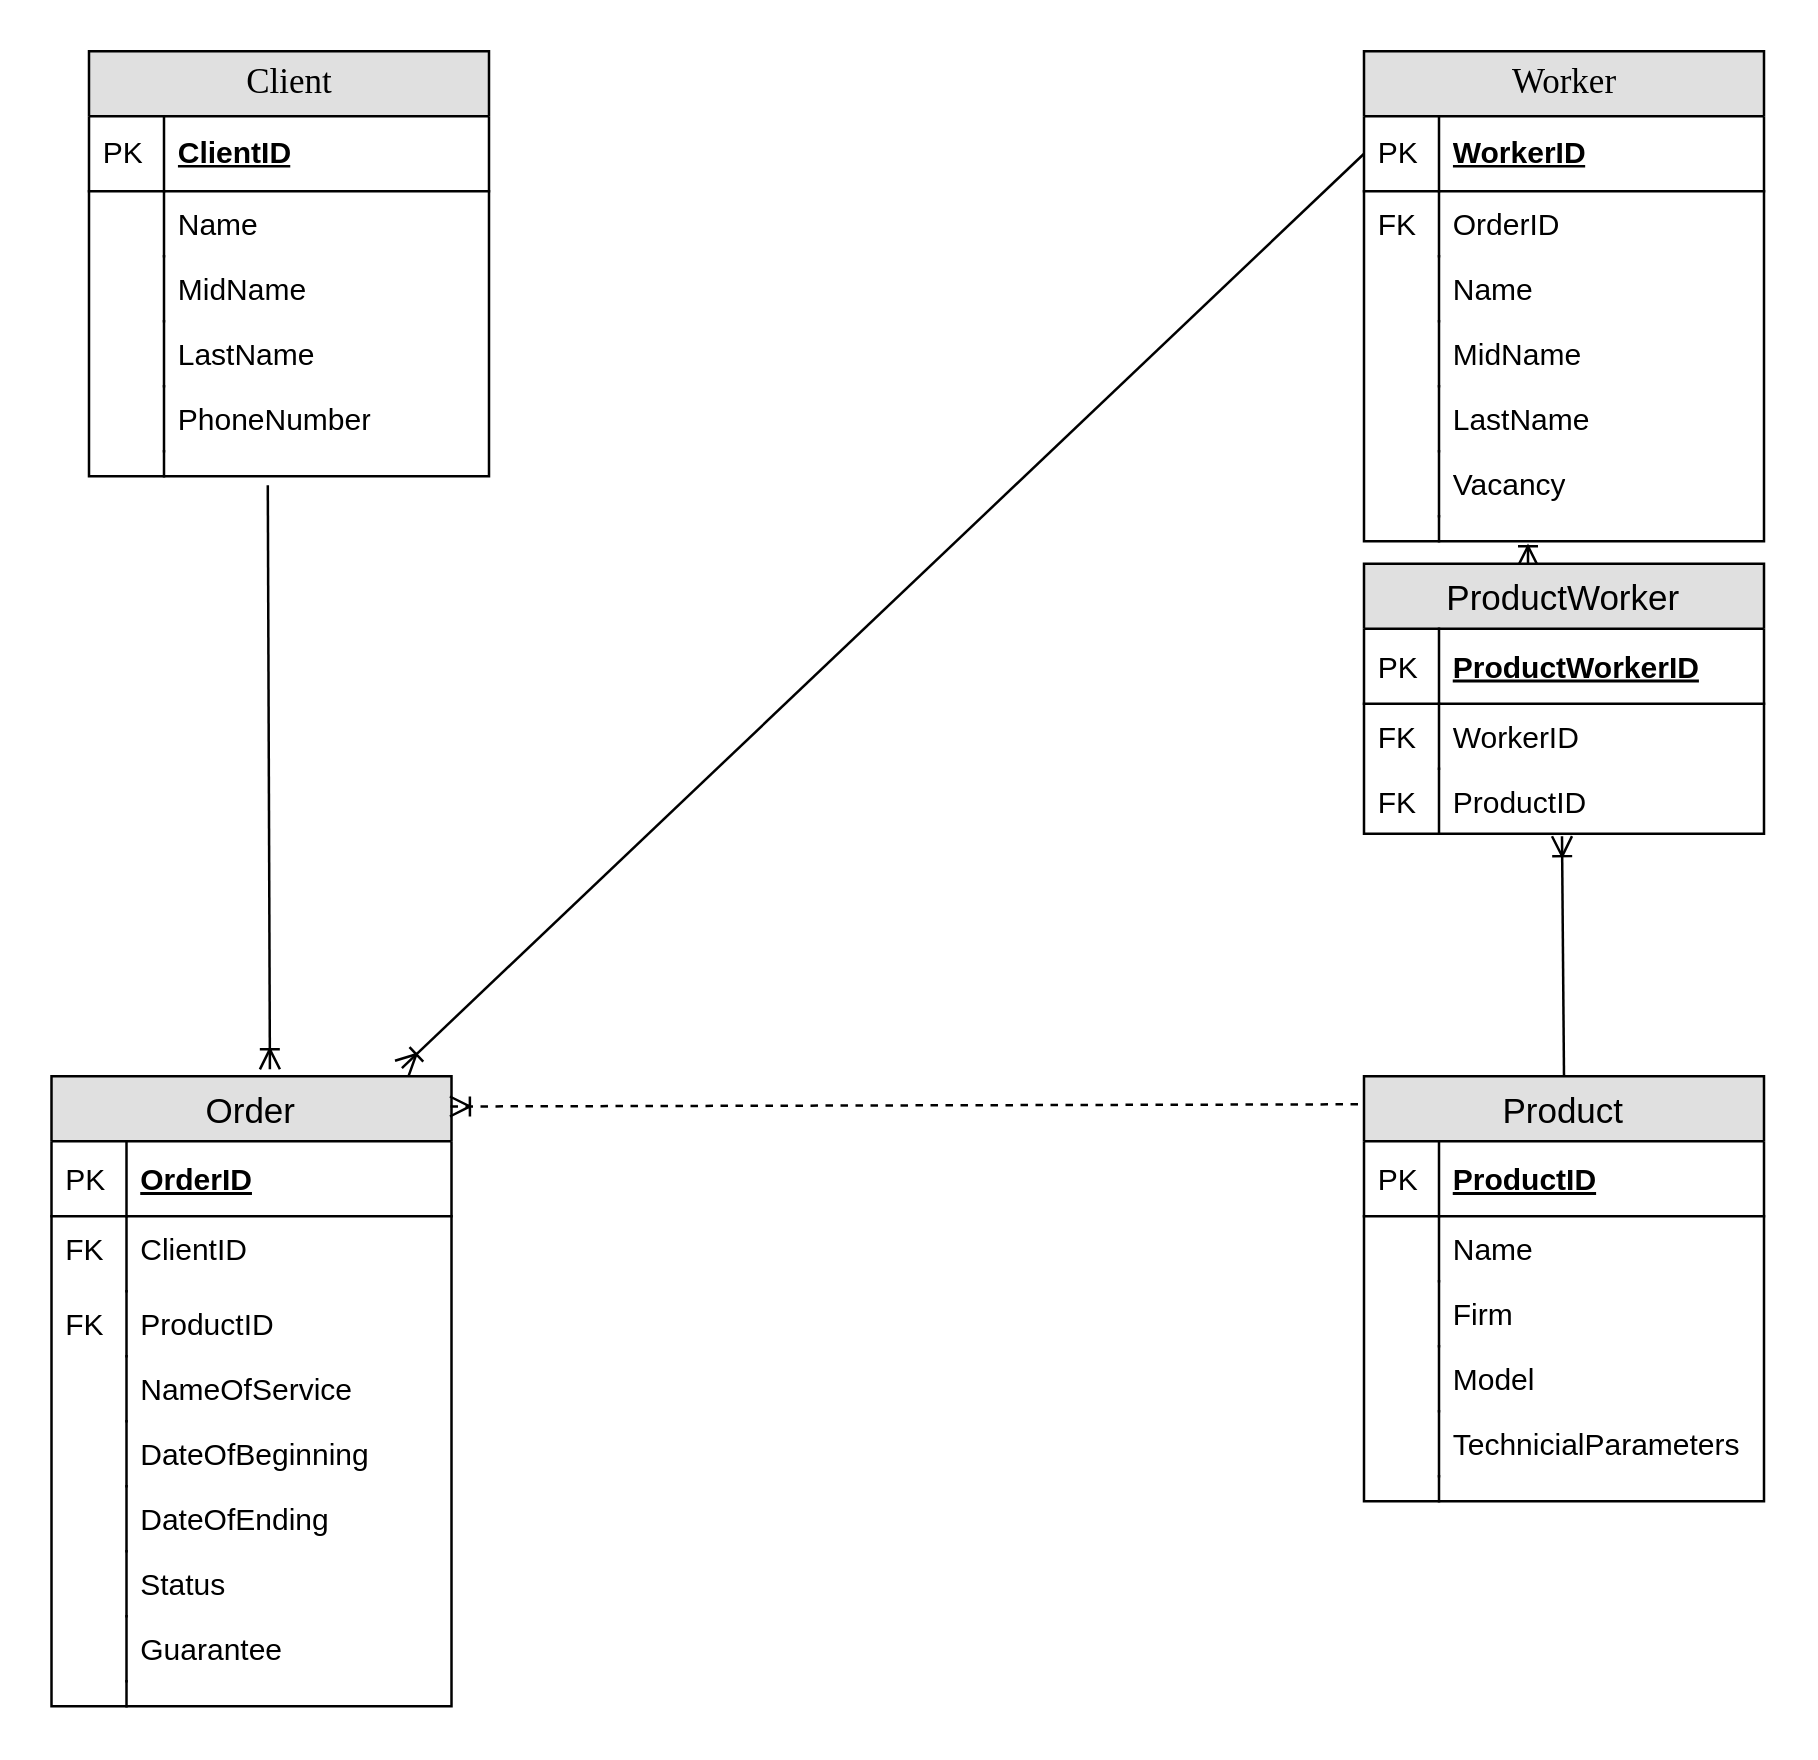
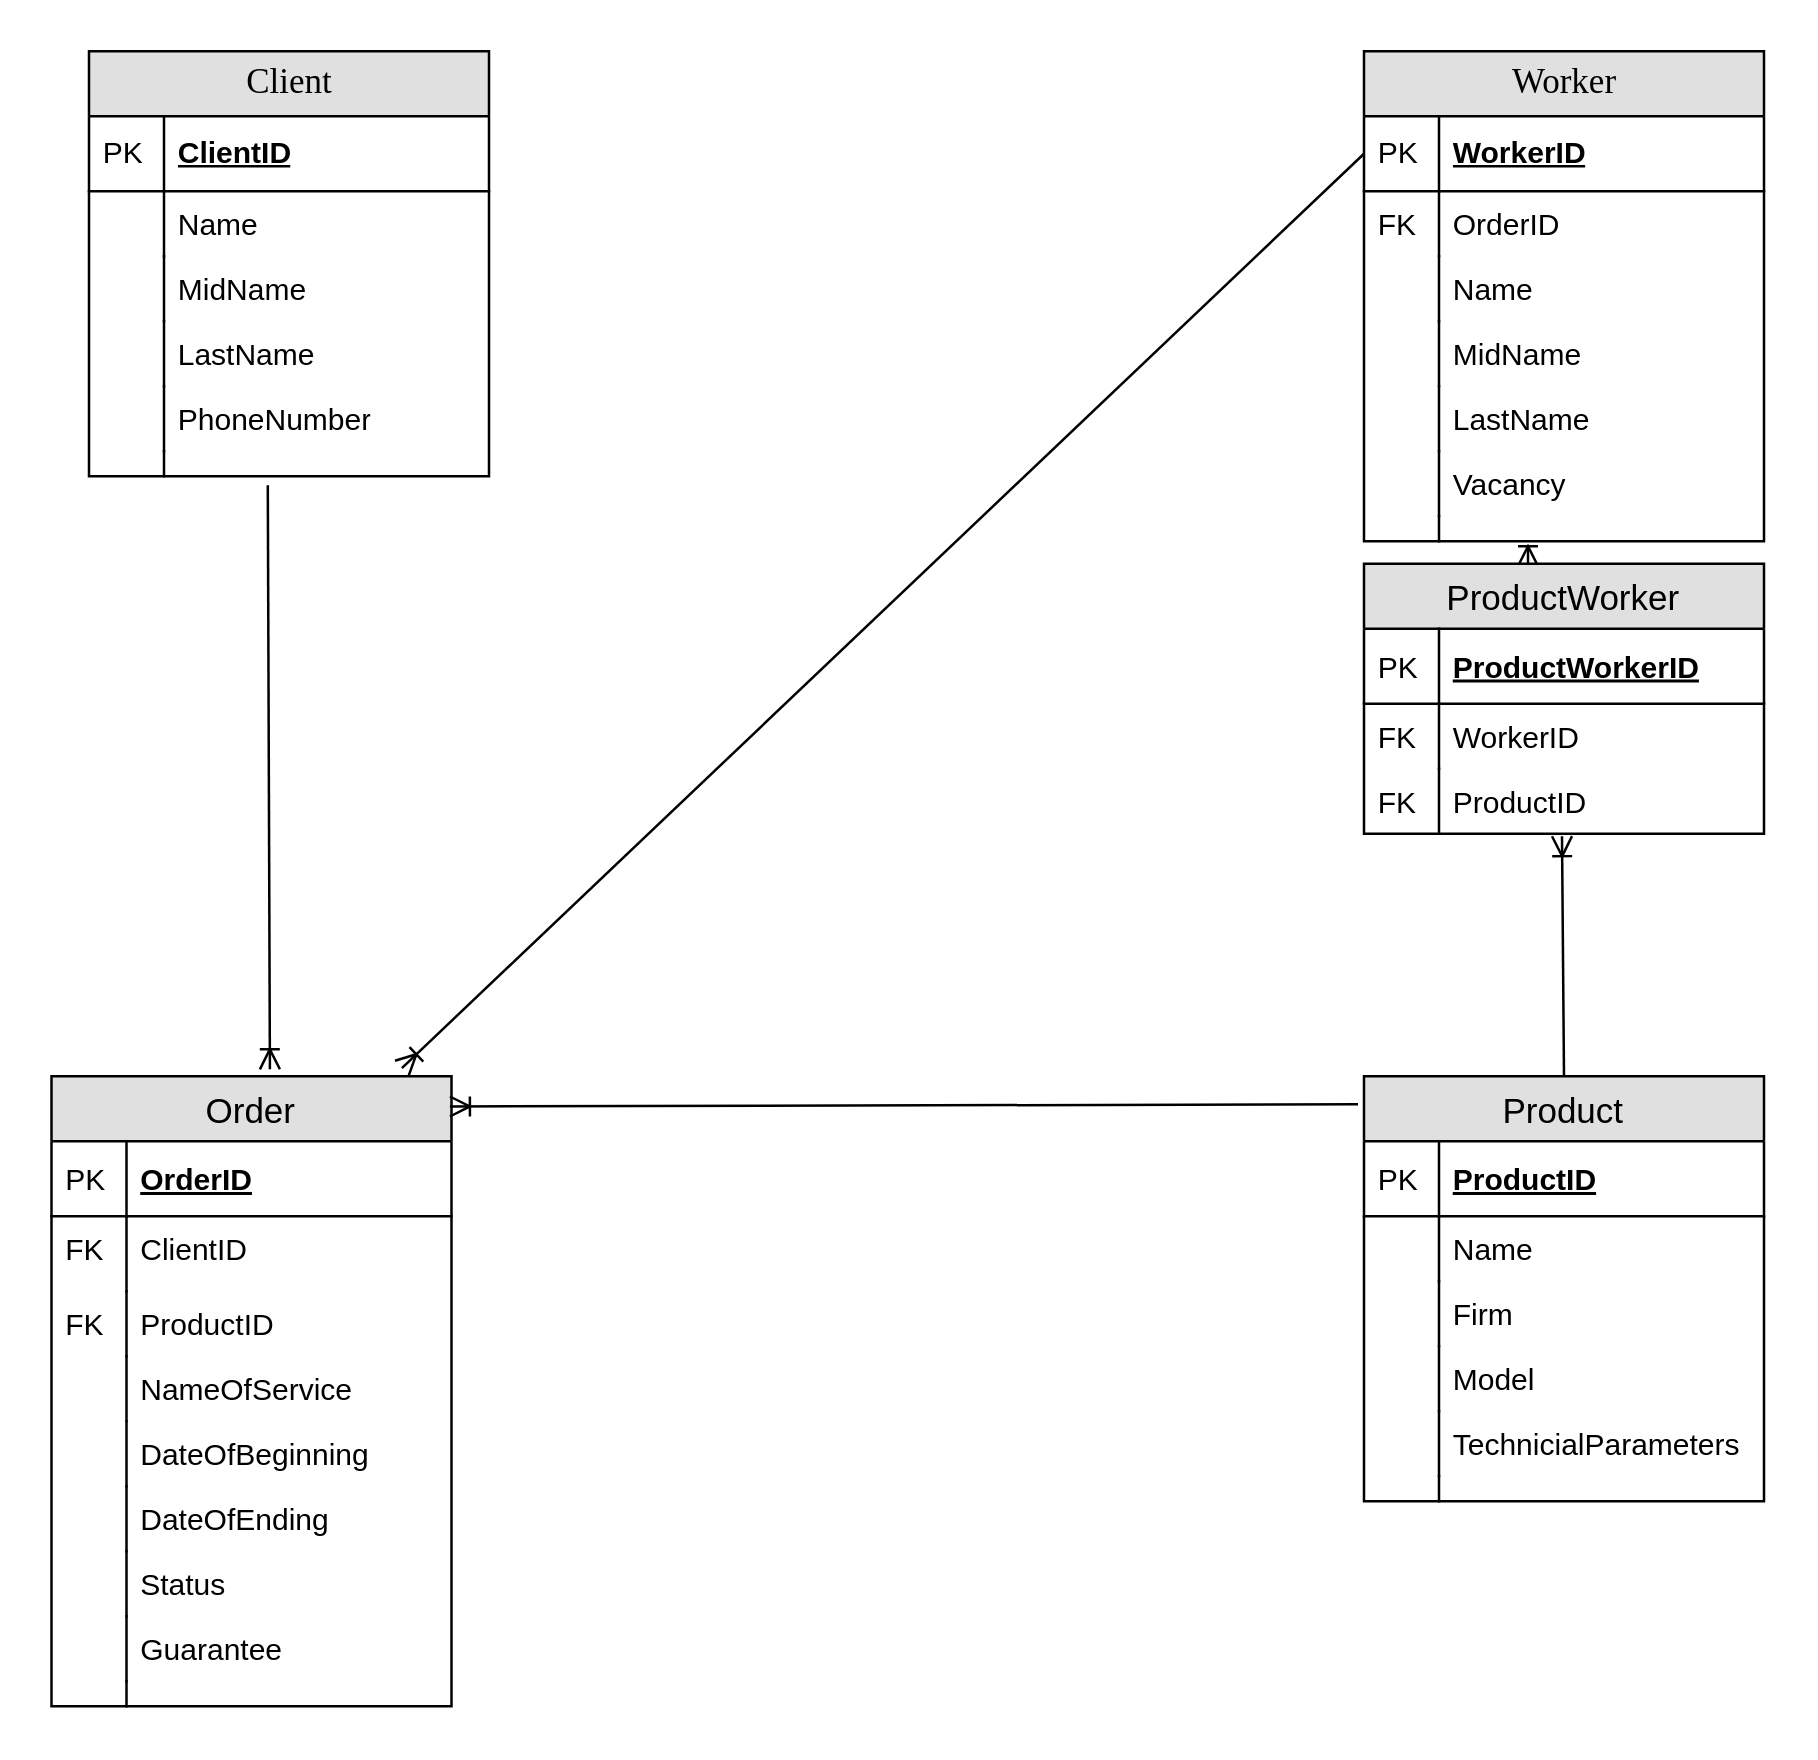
(906, 1105) -> (906, 1105)
